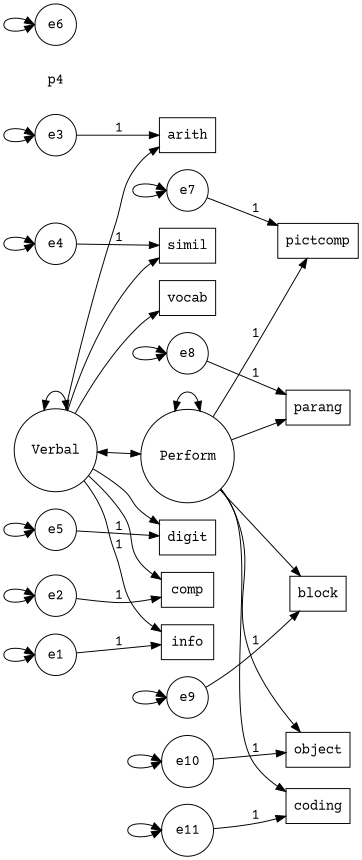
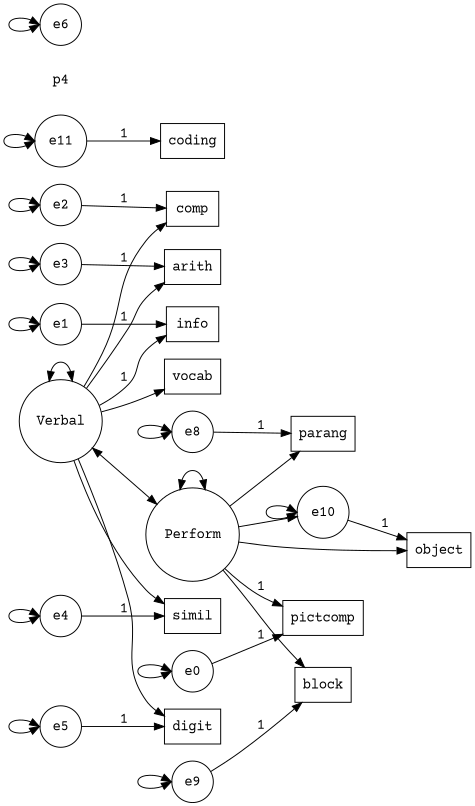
(188, 190) -> (193, 671)
(240, 641) -> (263, 523)
